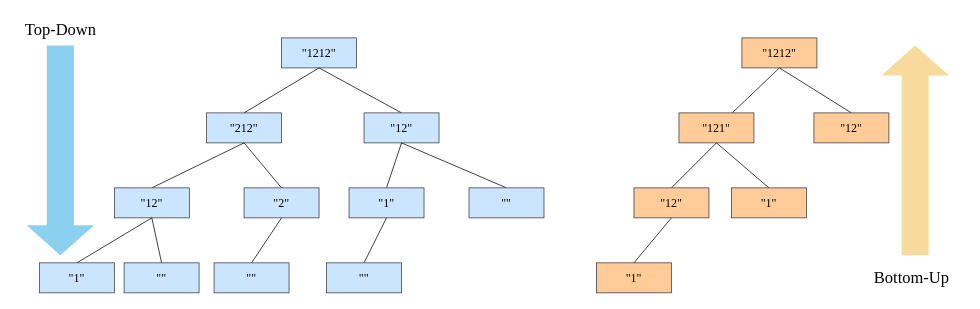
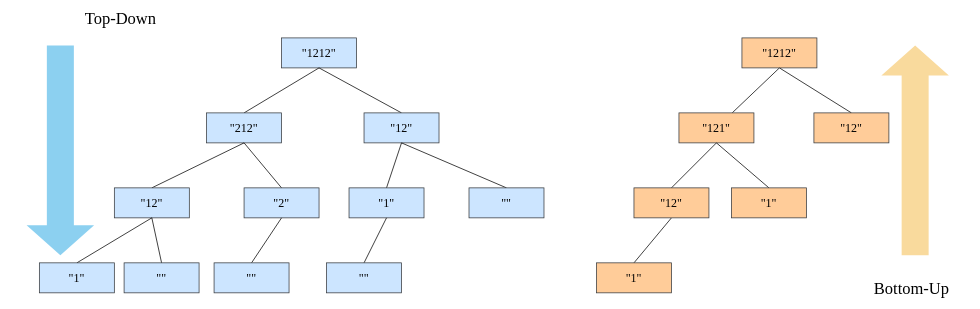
(60, 30) -> (120, 19)
(912, 278) -> (912, 289)
